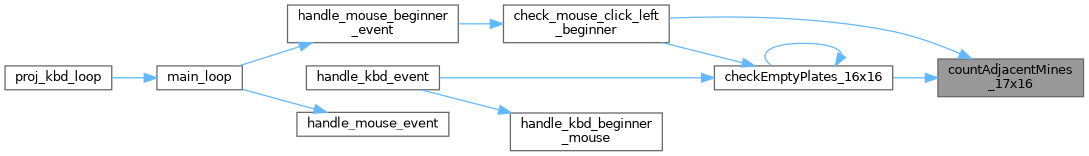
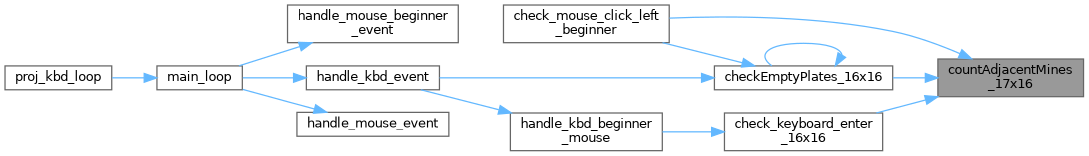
(474, 24) -> none
none -> (268, 78)
none -> (804, 132)
